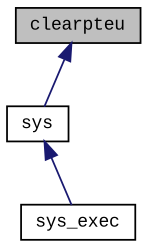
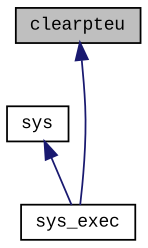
(54, 83) -> (85, 133)
